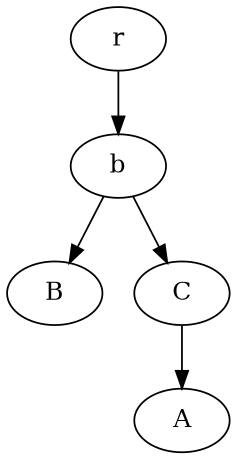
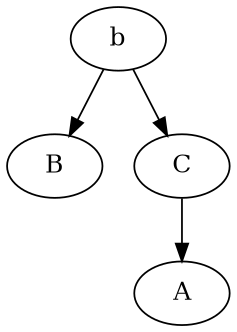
(118, 39) -> none
